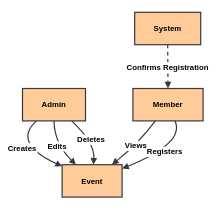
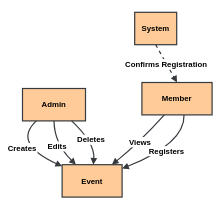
(168, 29) -> (156, 29)
(168, 105) -> (177, 99)
